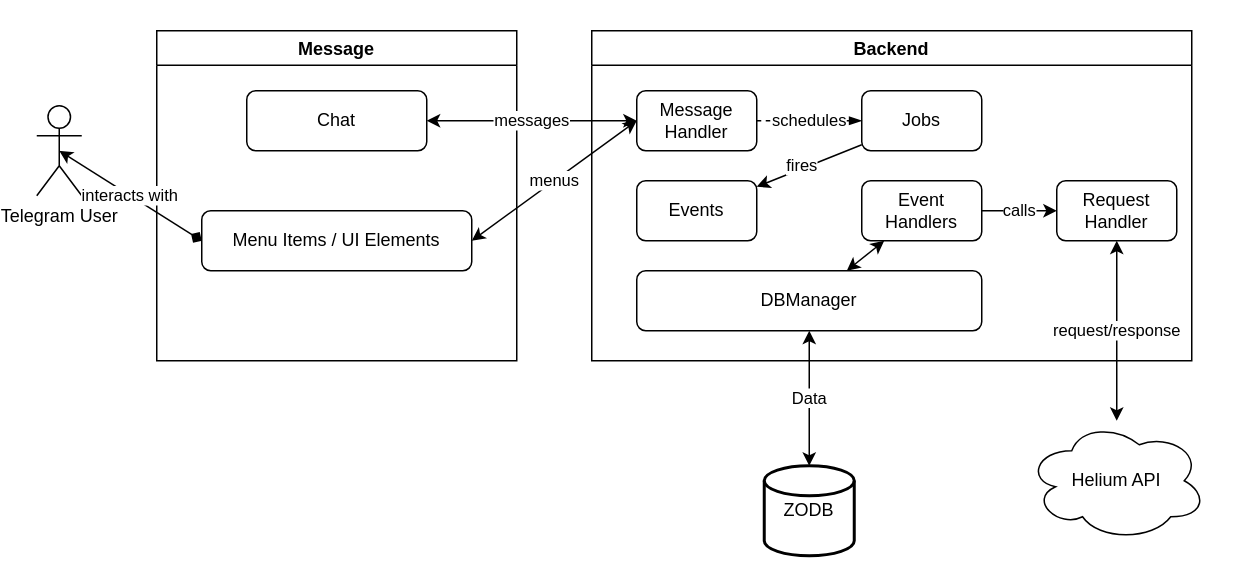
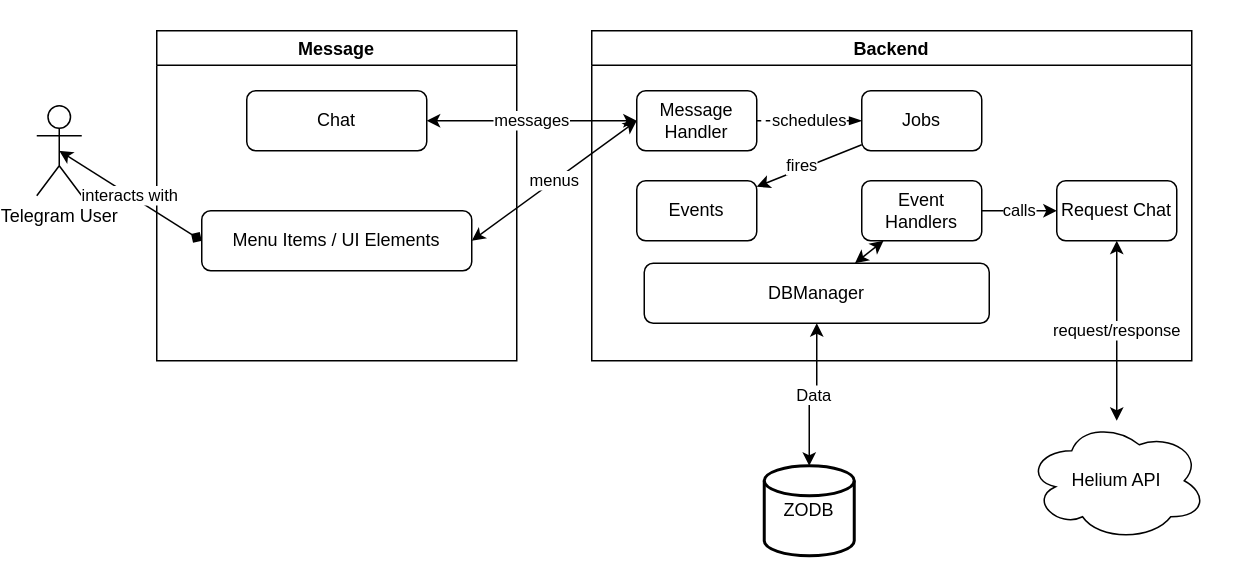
(1117, 211) -> (1117, 211)
(809, 301) -> (817, 293)
